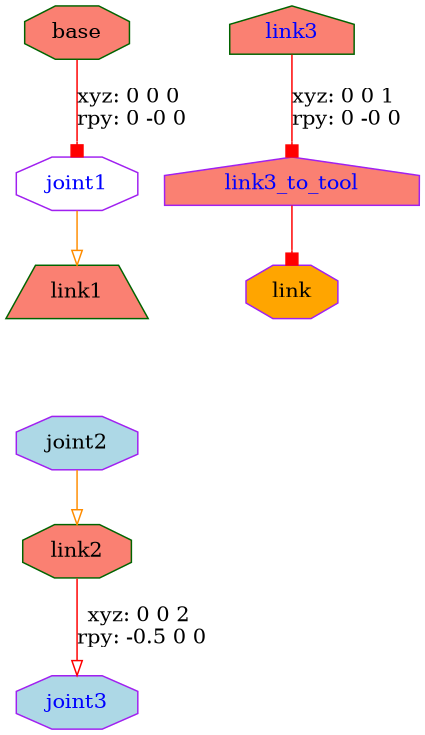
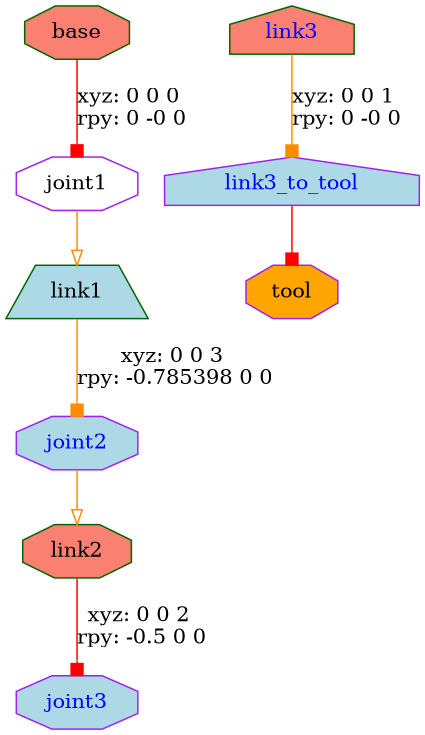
(292, 98) -> (292, 98)
(77, 184) -> (77, 184)
(292, 184) -> (292, 184)
(77, 292) -> (77, 292)
(292, 292) -> (292, 292)
none -> (77, 360)
(77, 443) -> (77, 443)
(77, 619) -> (77, 619)
